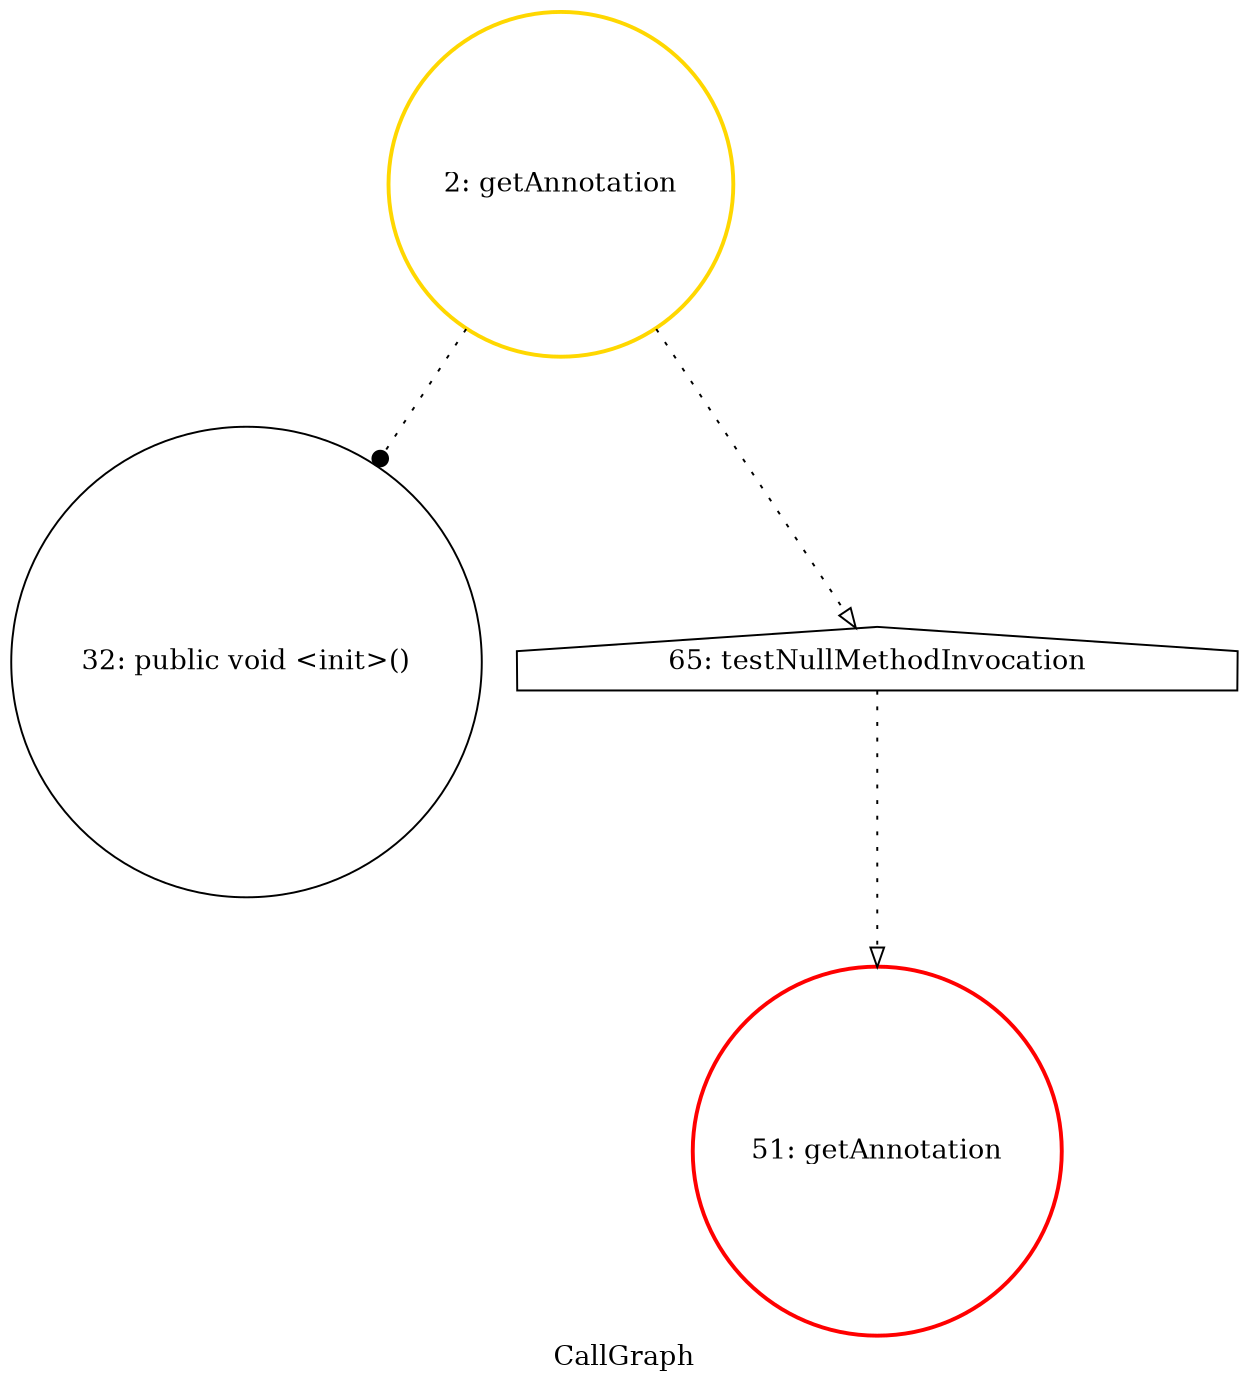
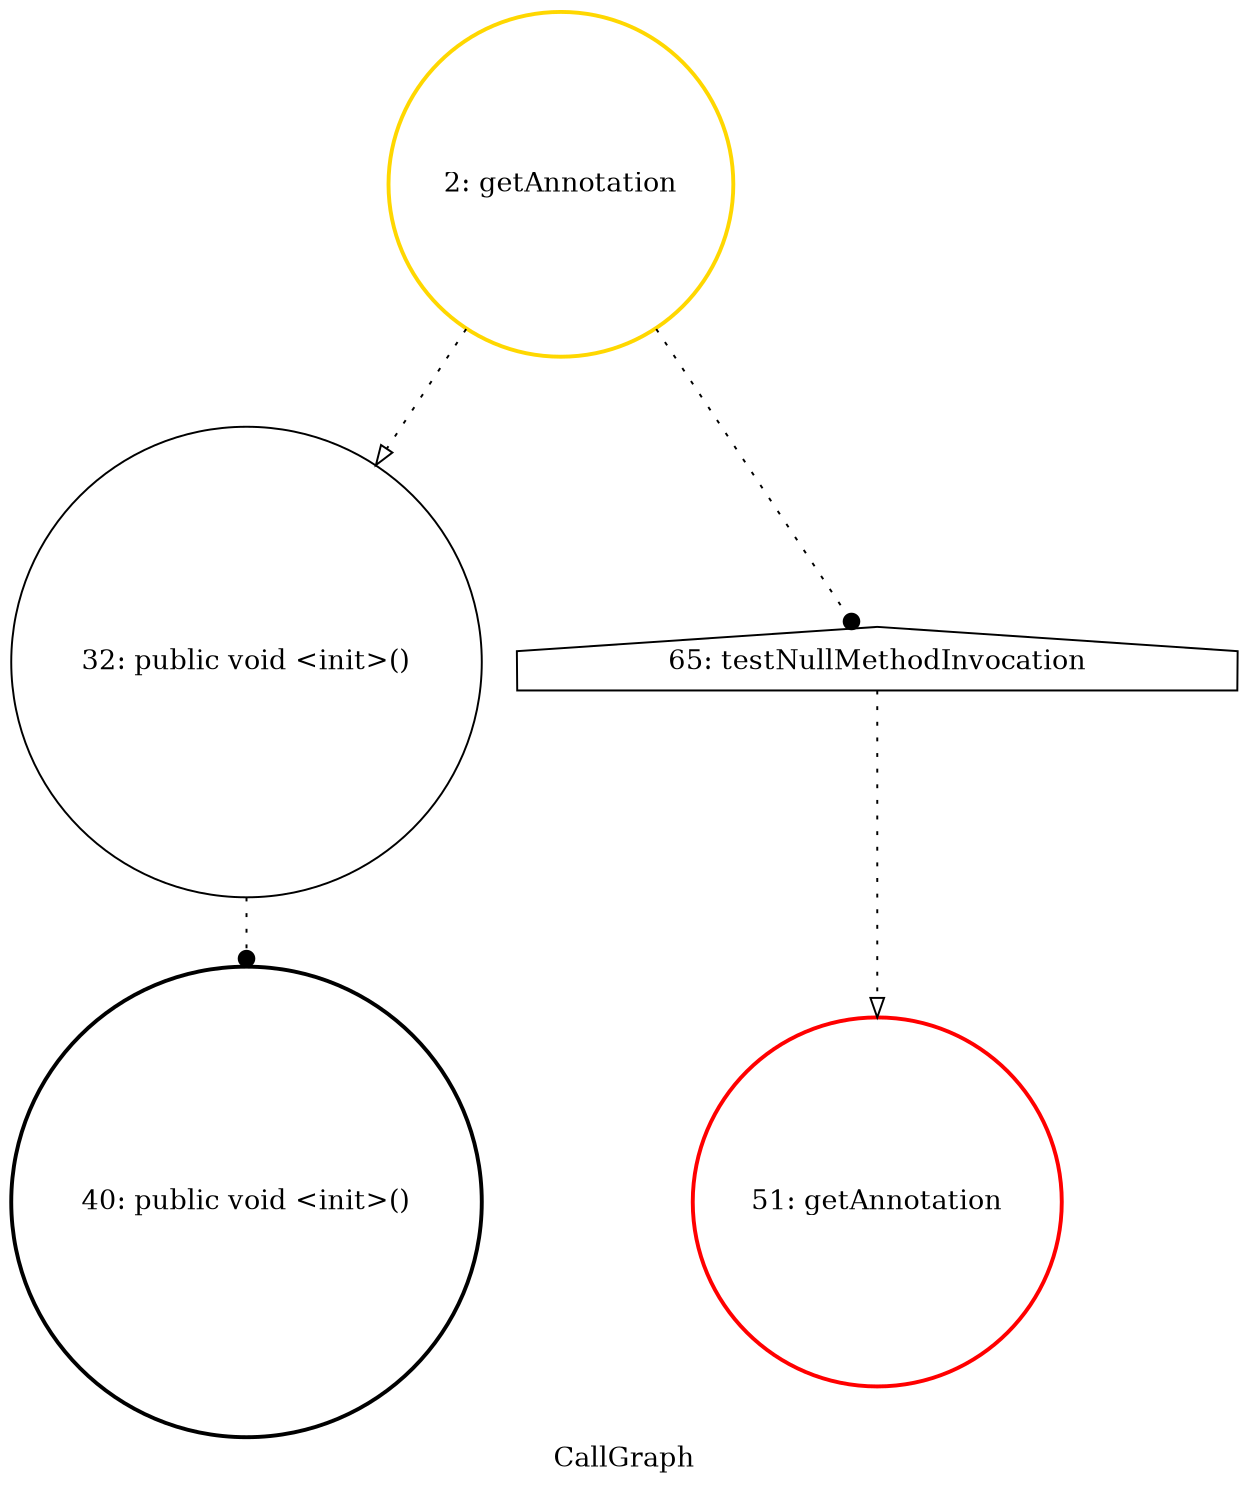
(425, 390) -> (427, 389)
(751, 470) -> (751, 472)
none -> (247, 1202)
